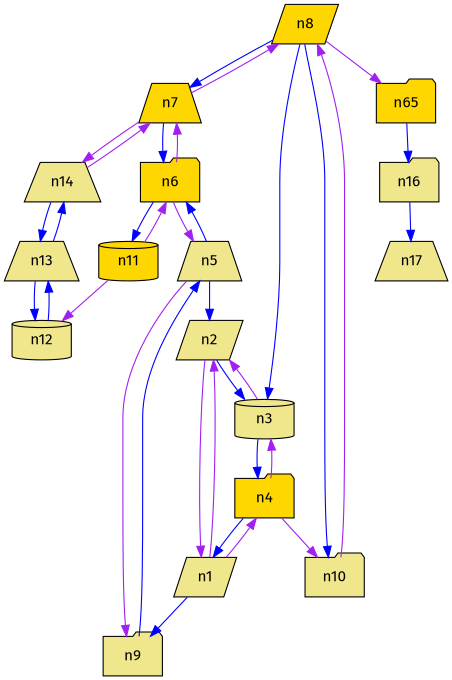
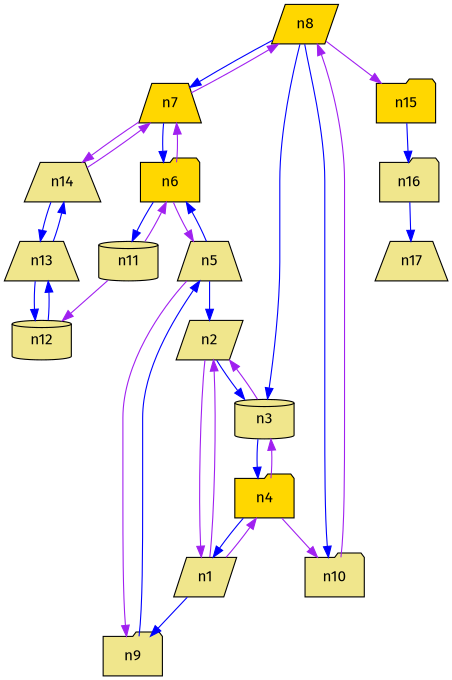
(406, 103) -> (406, 103)
(128, 261) -> (128, 261)
